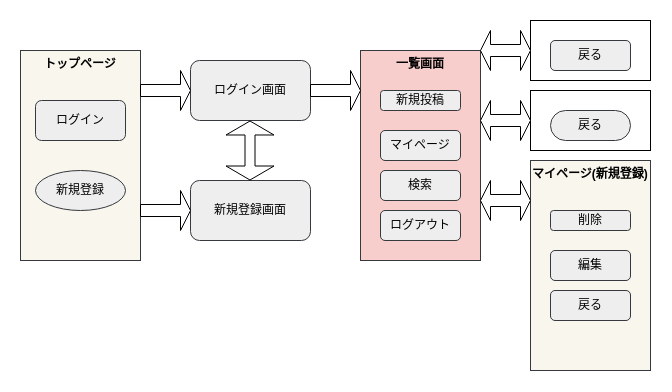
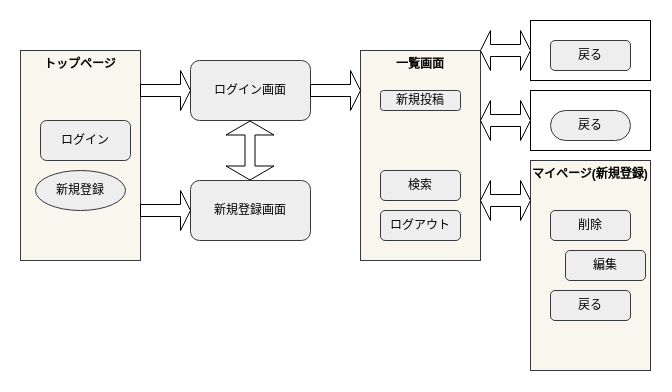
(421, 65) -> (421, 65)
(81, 121) -> (86, 141)
(421, 146) -> none
(591, 221) -> (591, 226)
(591, 266) -> (606, 266)
